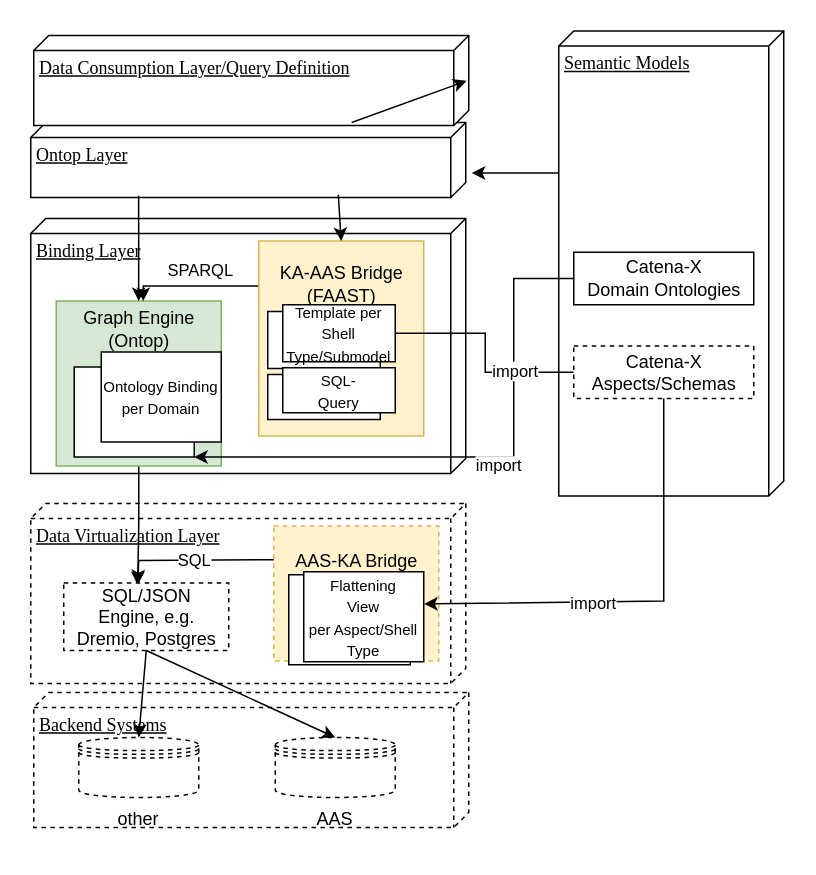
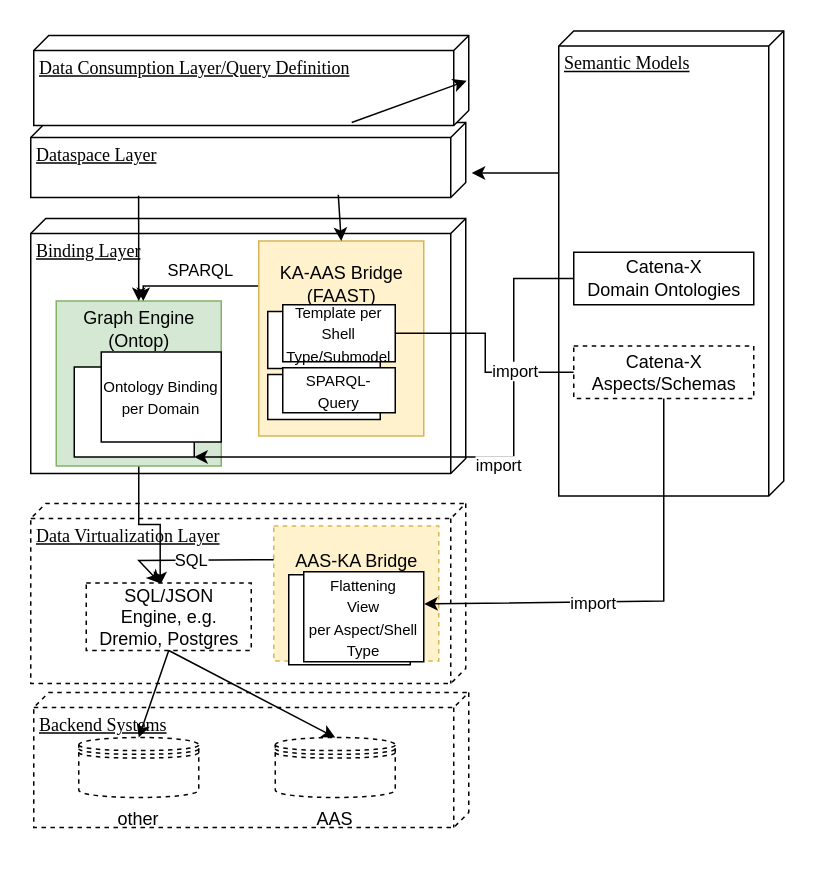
(90, 156) -> (110, 156)
(339, 391) -> (339, 391)
(146, 617) -> (169, 617)
